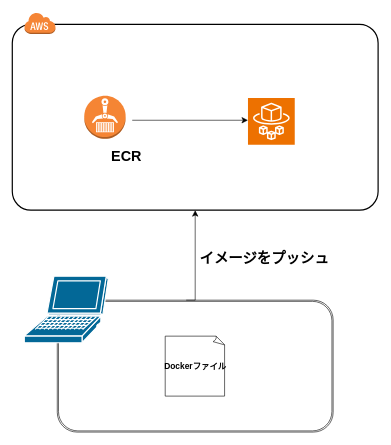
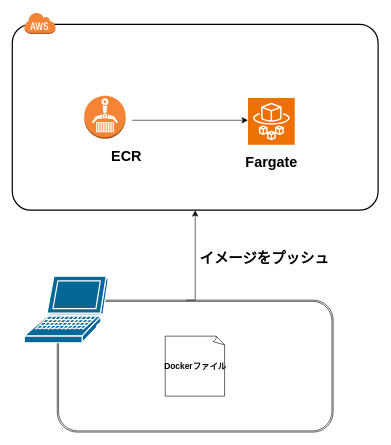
none -> (272, 162)
